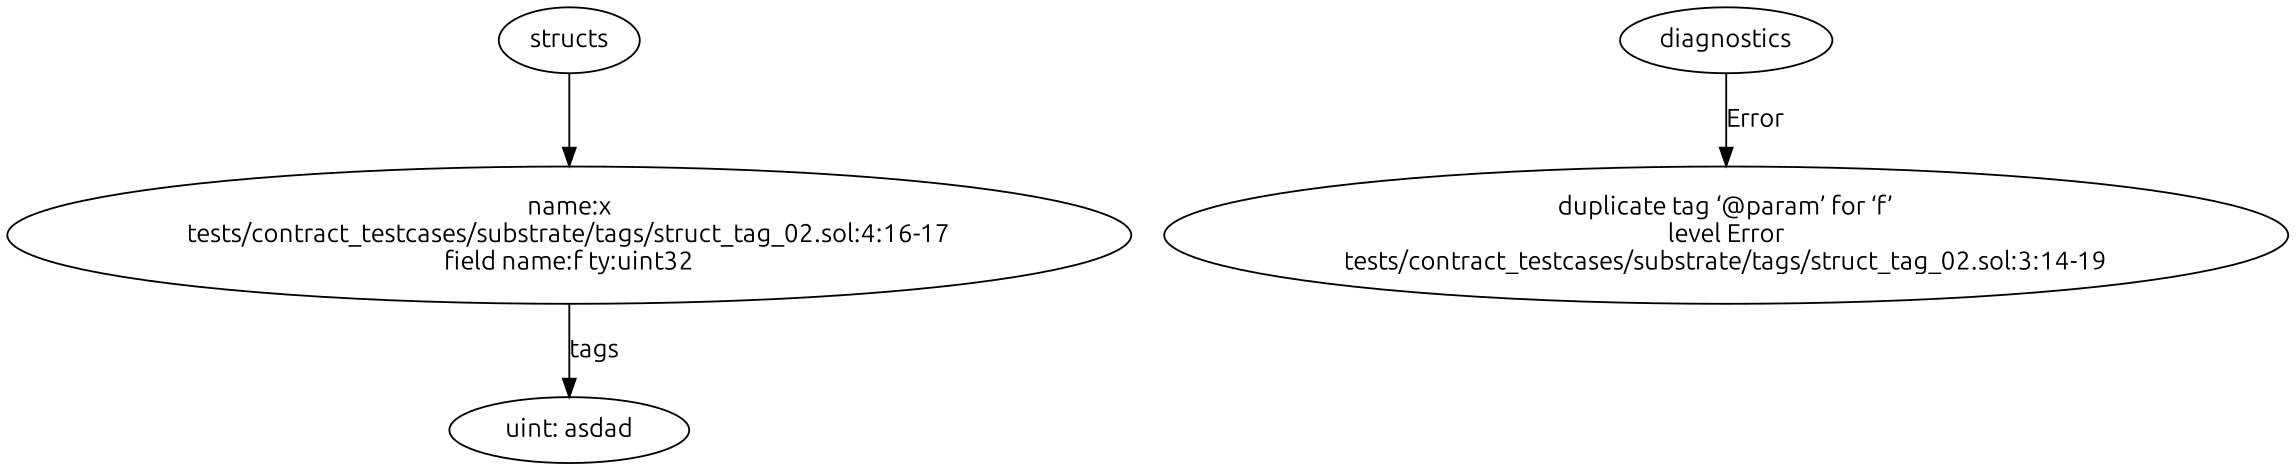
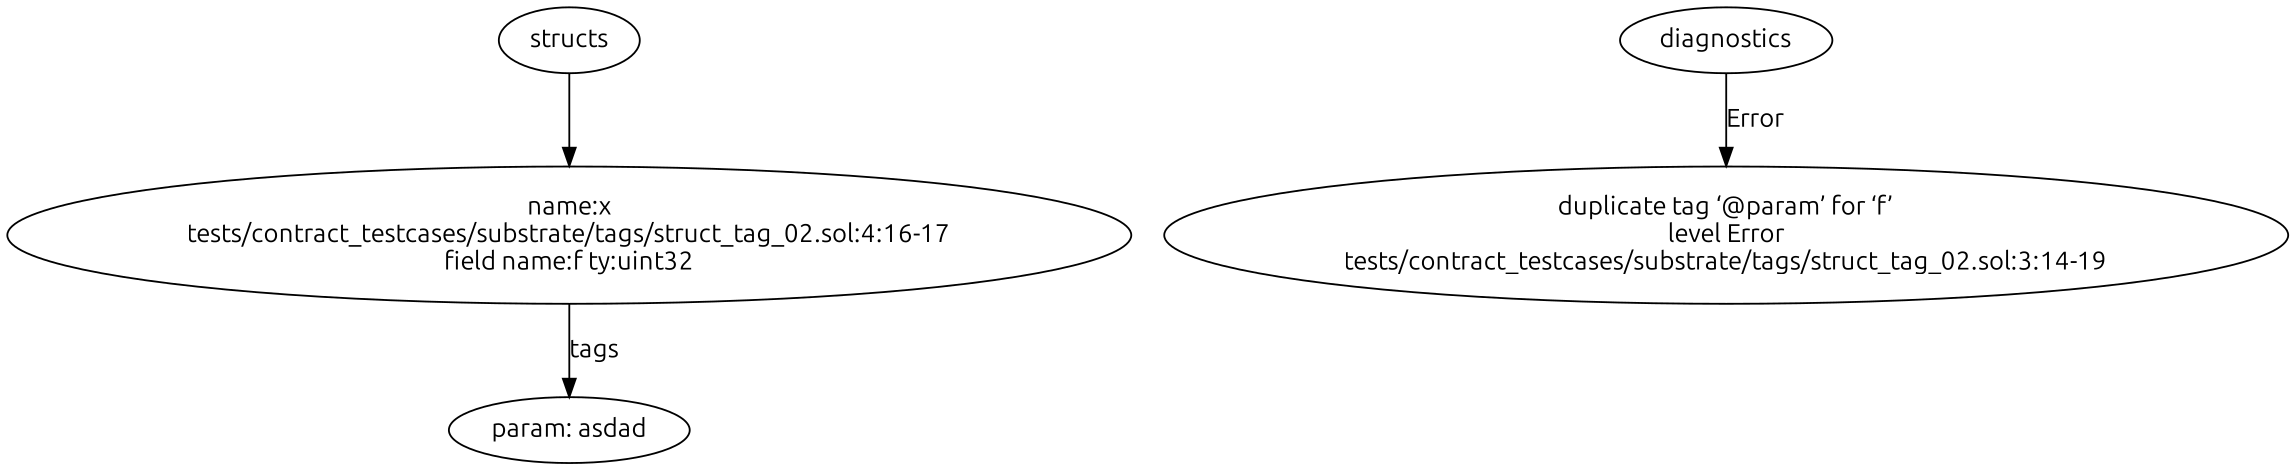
(569, 430) -> (569, 430)
